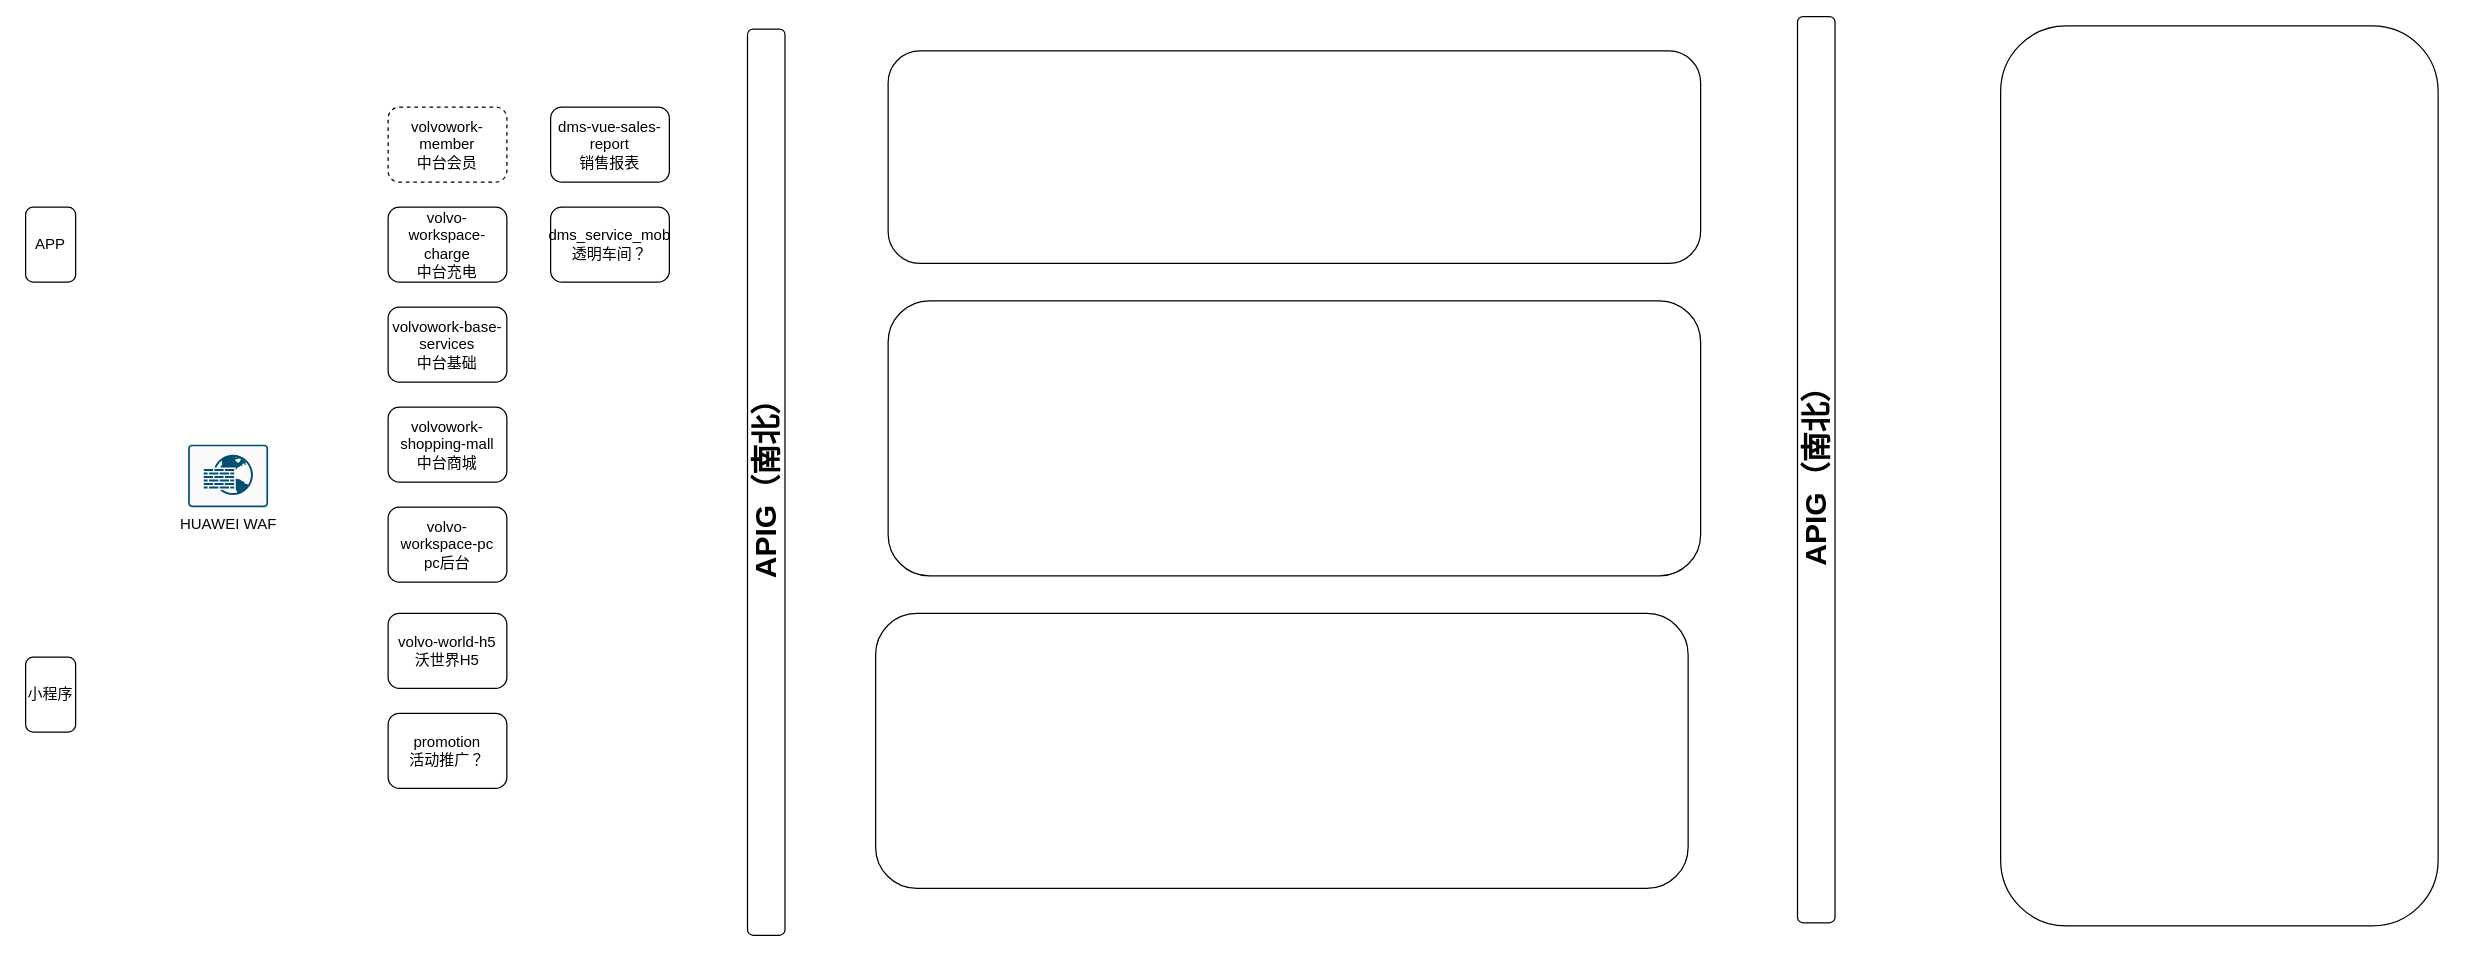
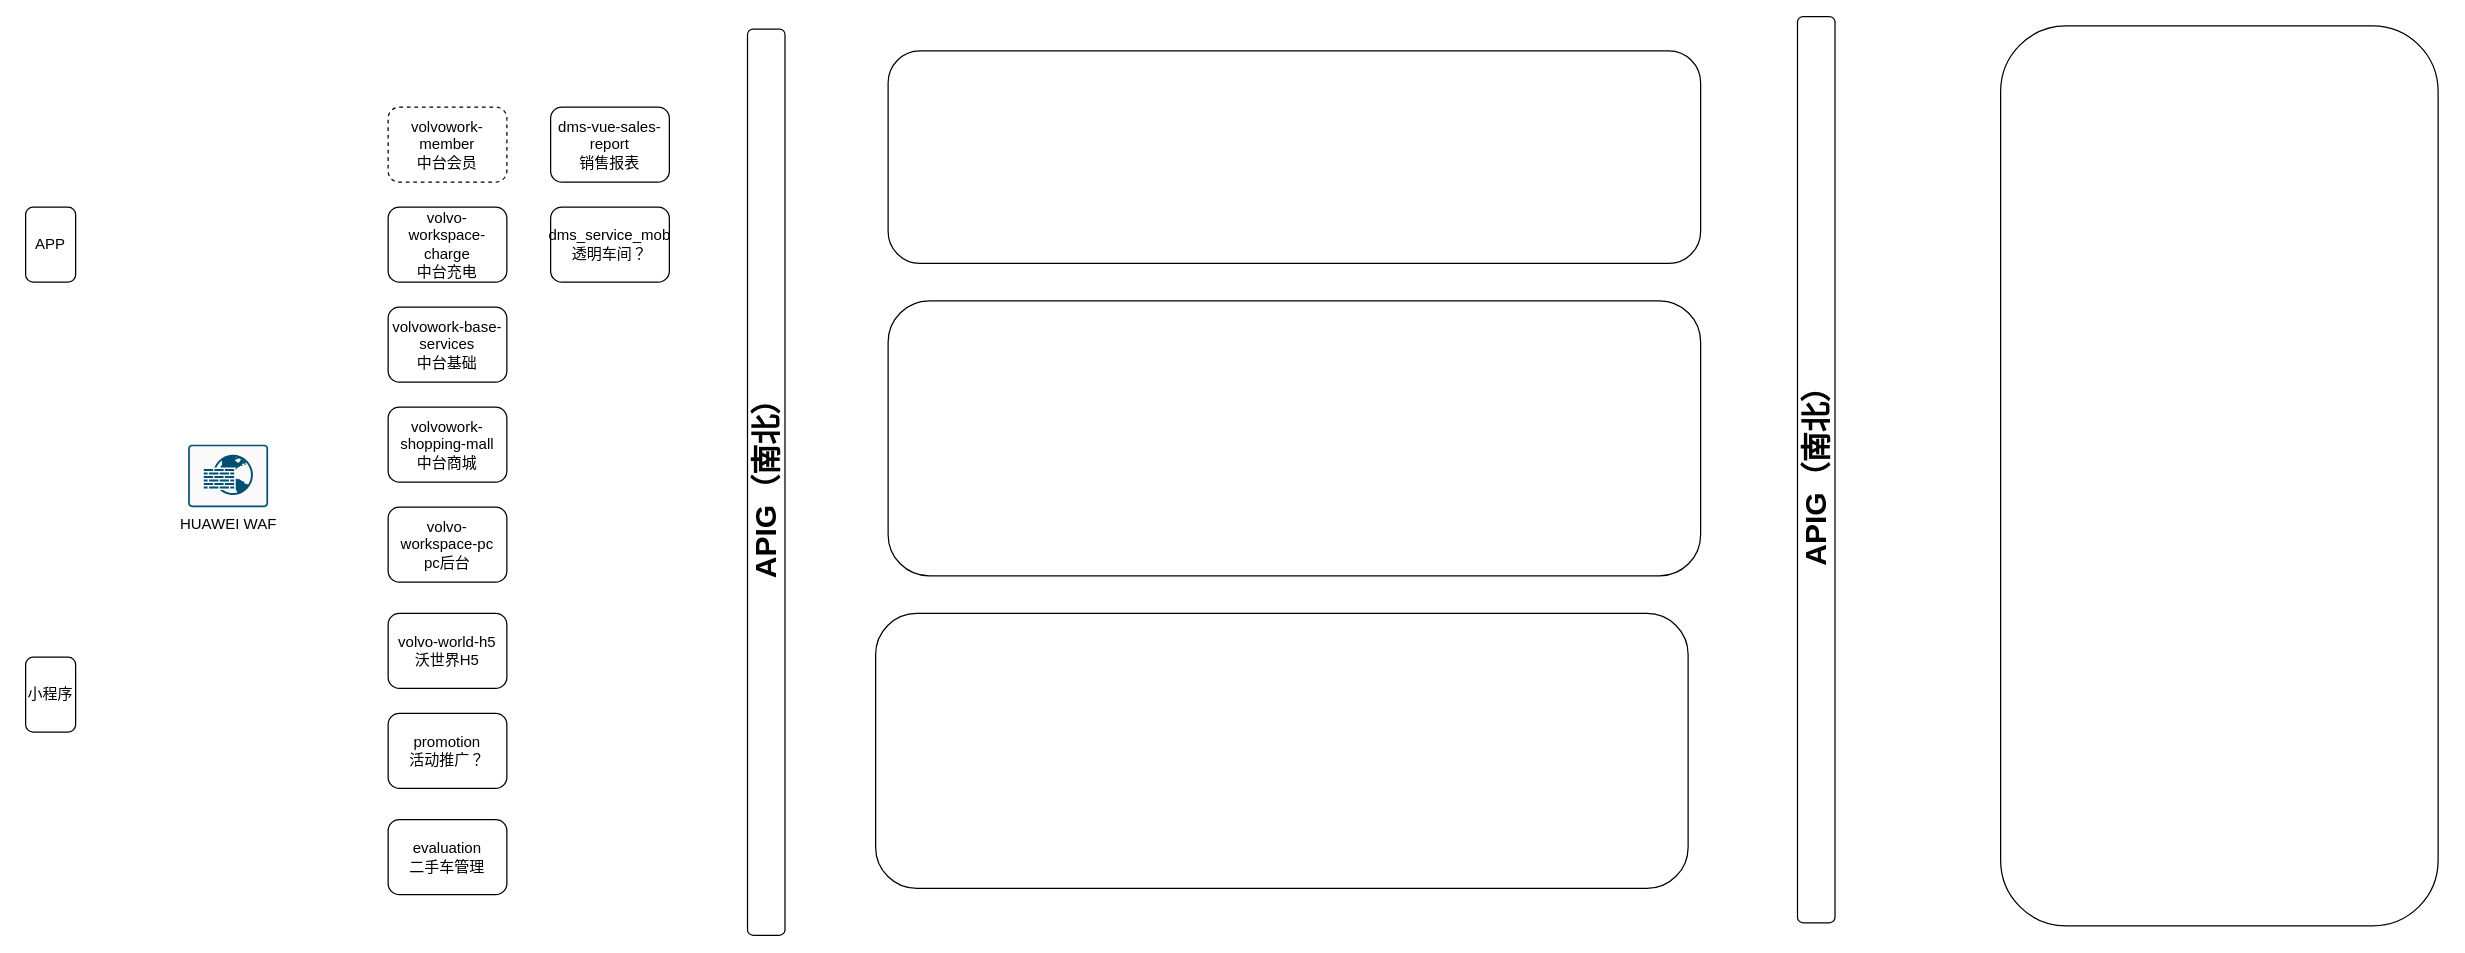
none -> (448, 857)
